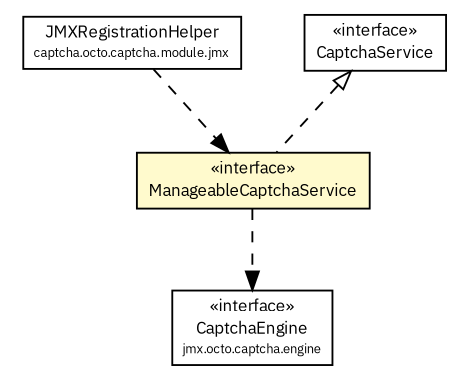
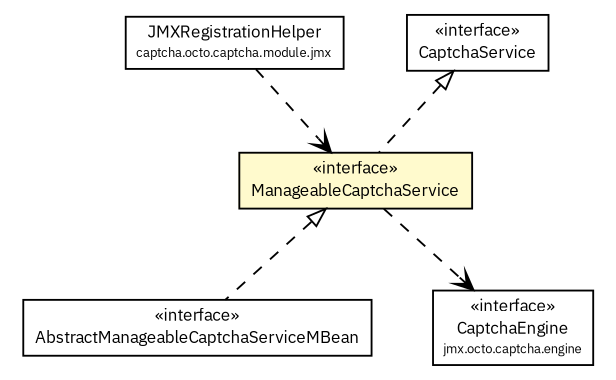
(185, 104) -> (287, 104)
(252, 240) -> (422, 243)
none -> (196, 328)
